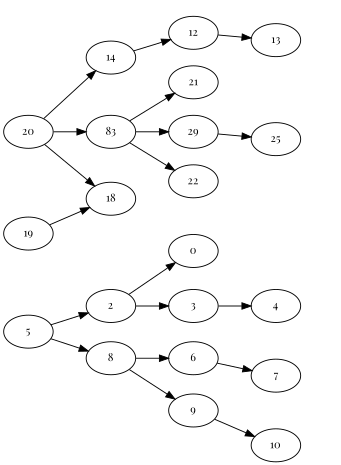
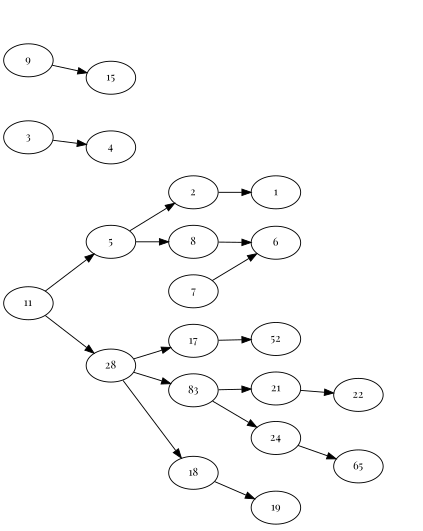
(193, 33) -> (276, 339)
(276, 40) -> none
(111, 58) -> (193, 341)
(28, 132) -> (111, 366)
(193, 132) -> (276, 438)
(276, 139) -> (358, 466)
(148, 154) -> (312, 391)
(65, 218) -> (230, 488)
(193, 251) -> (276, 192)
none -> (28, 303)
(148, 306) -> none
(230, 366) -> (231, 269)
(148, 382) -> none
(276, 445) -> (111, 78)
